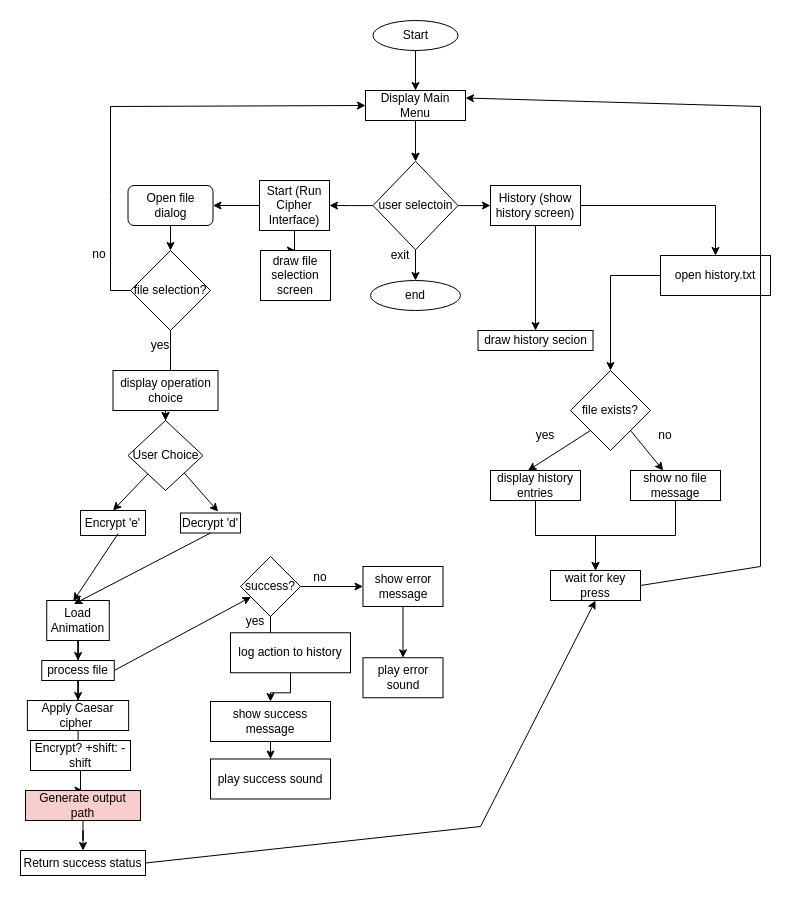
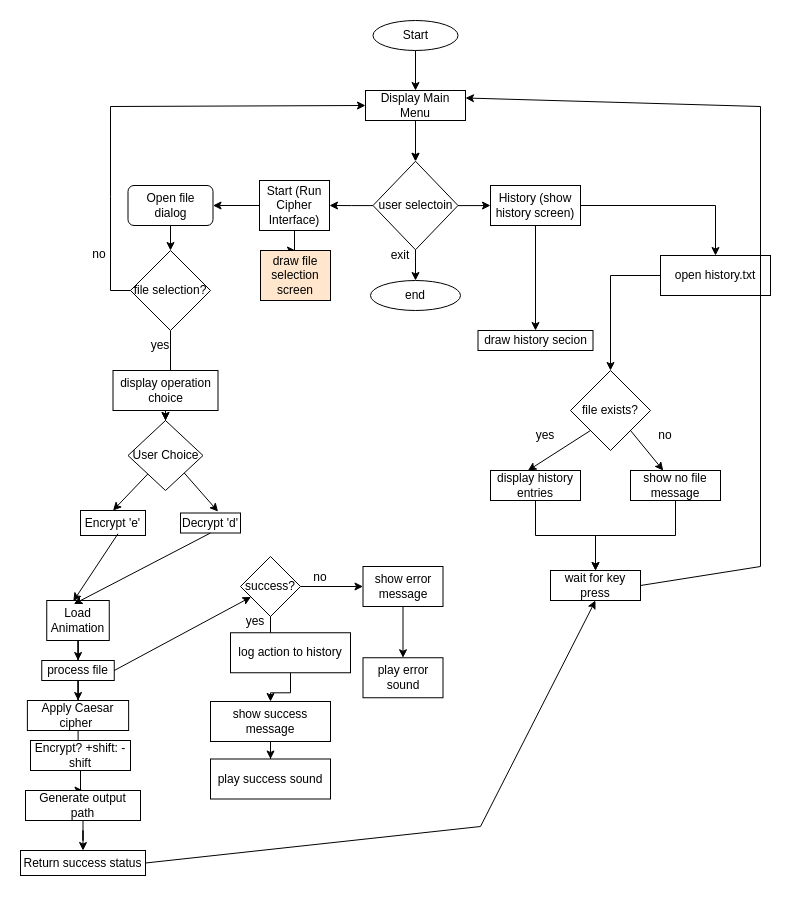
(296, 276) -> (296, 276)
(83, 806) -> (83, 806)
